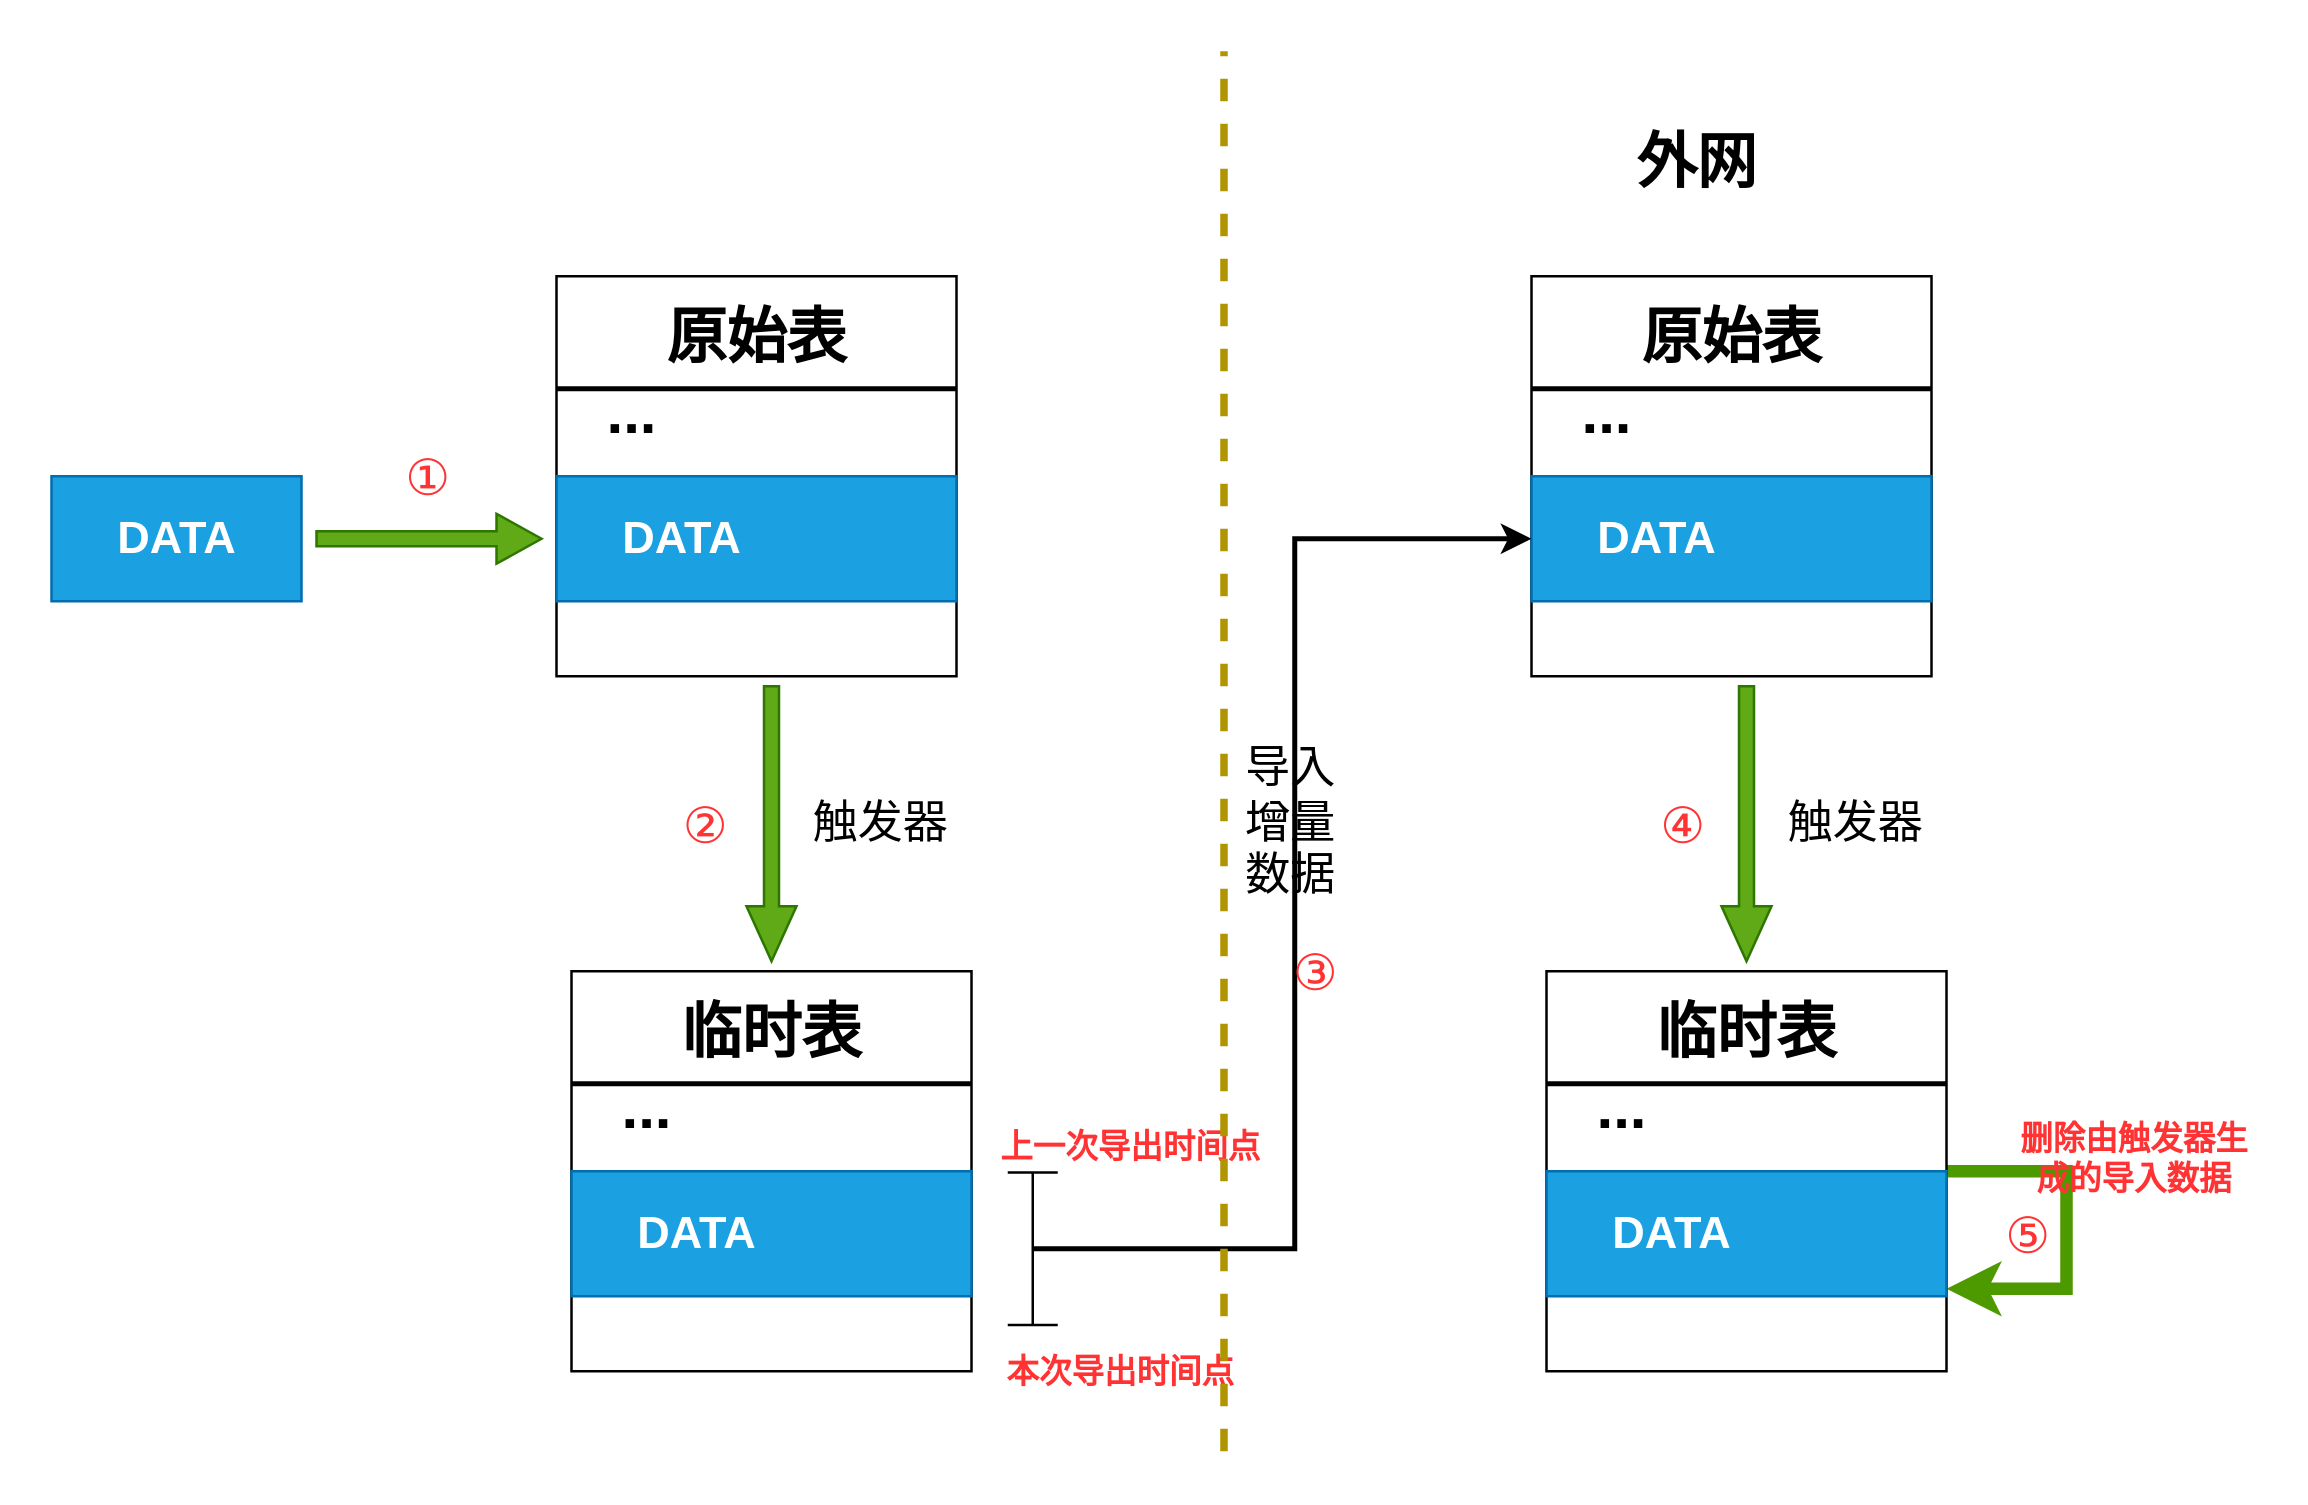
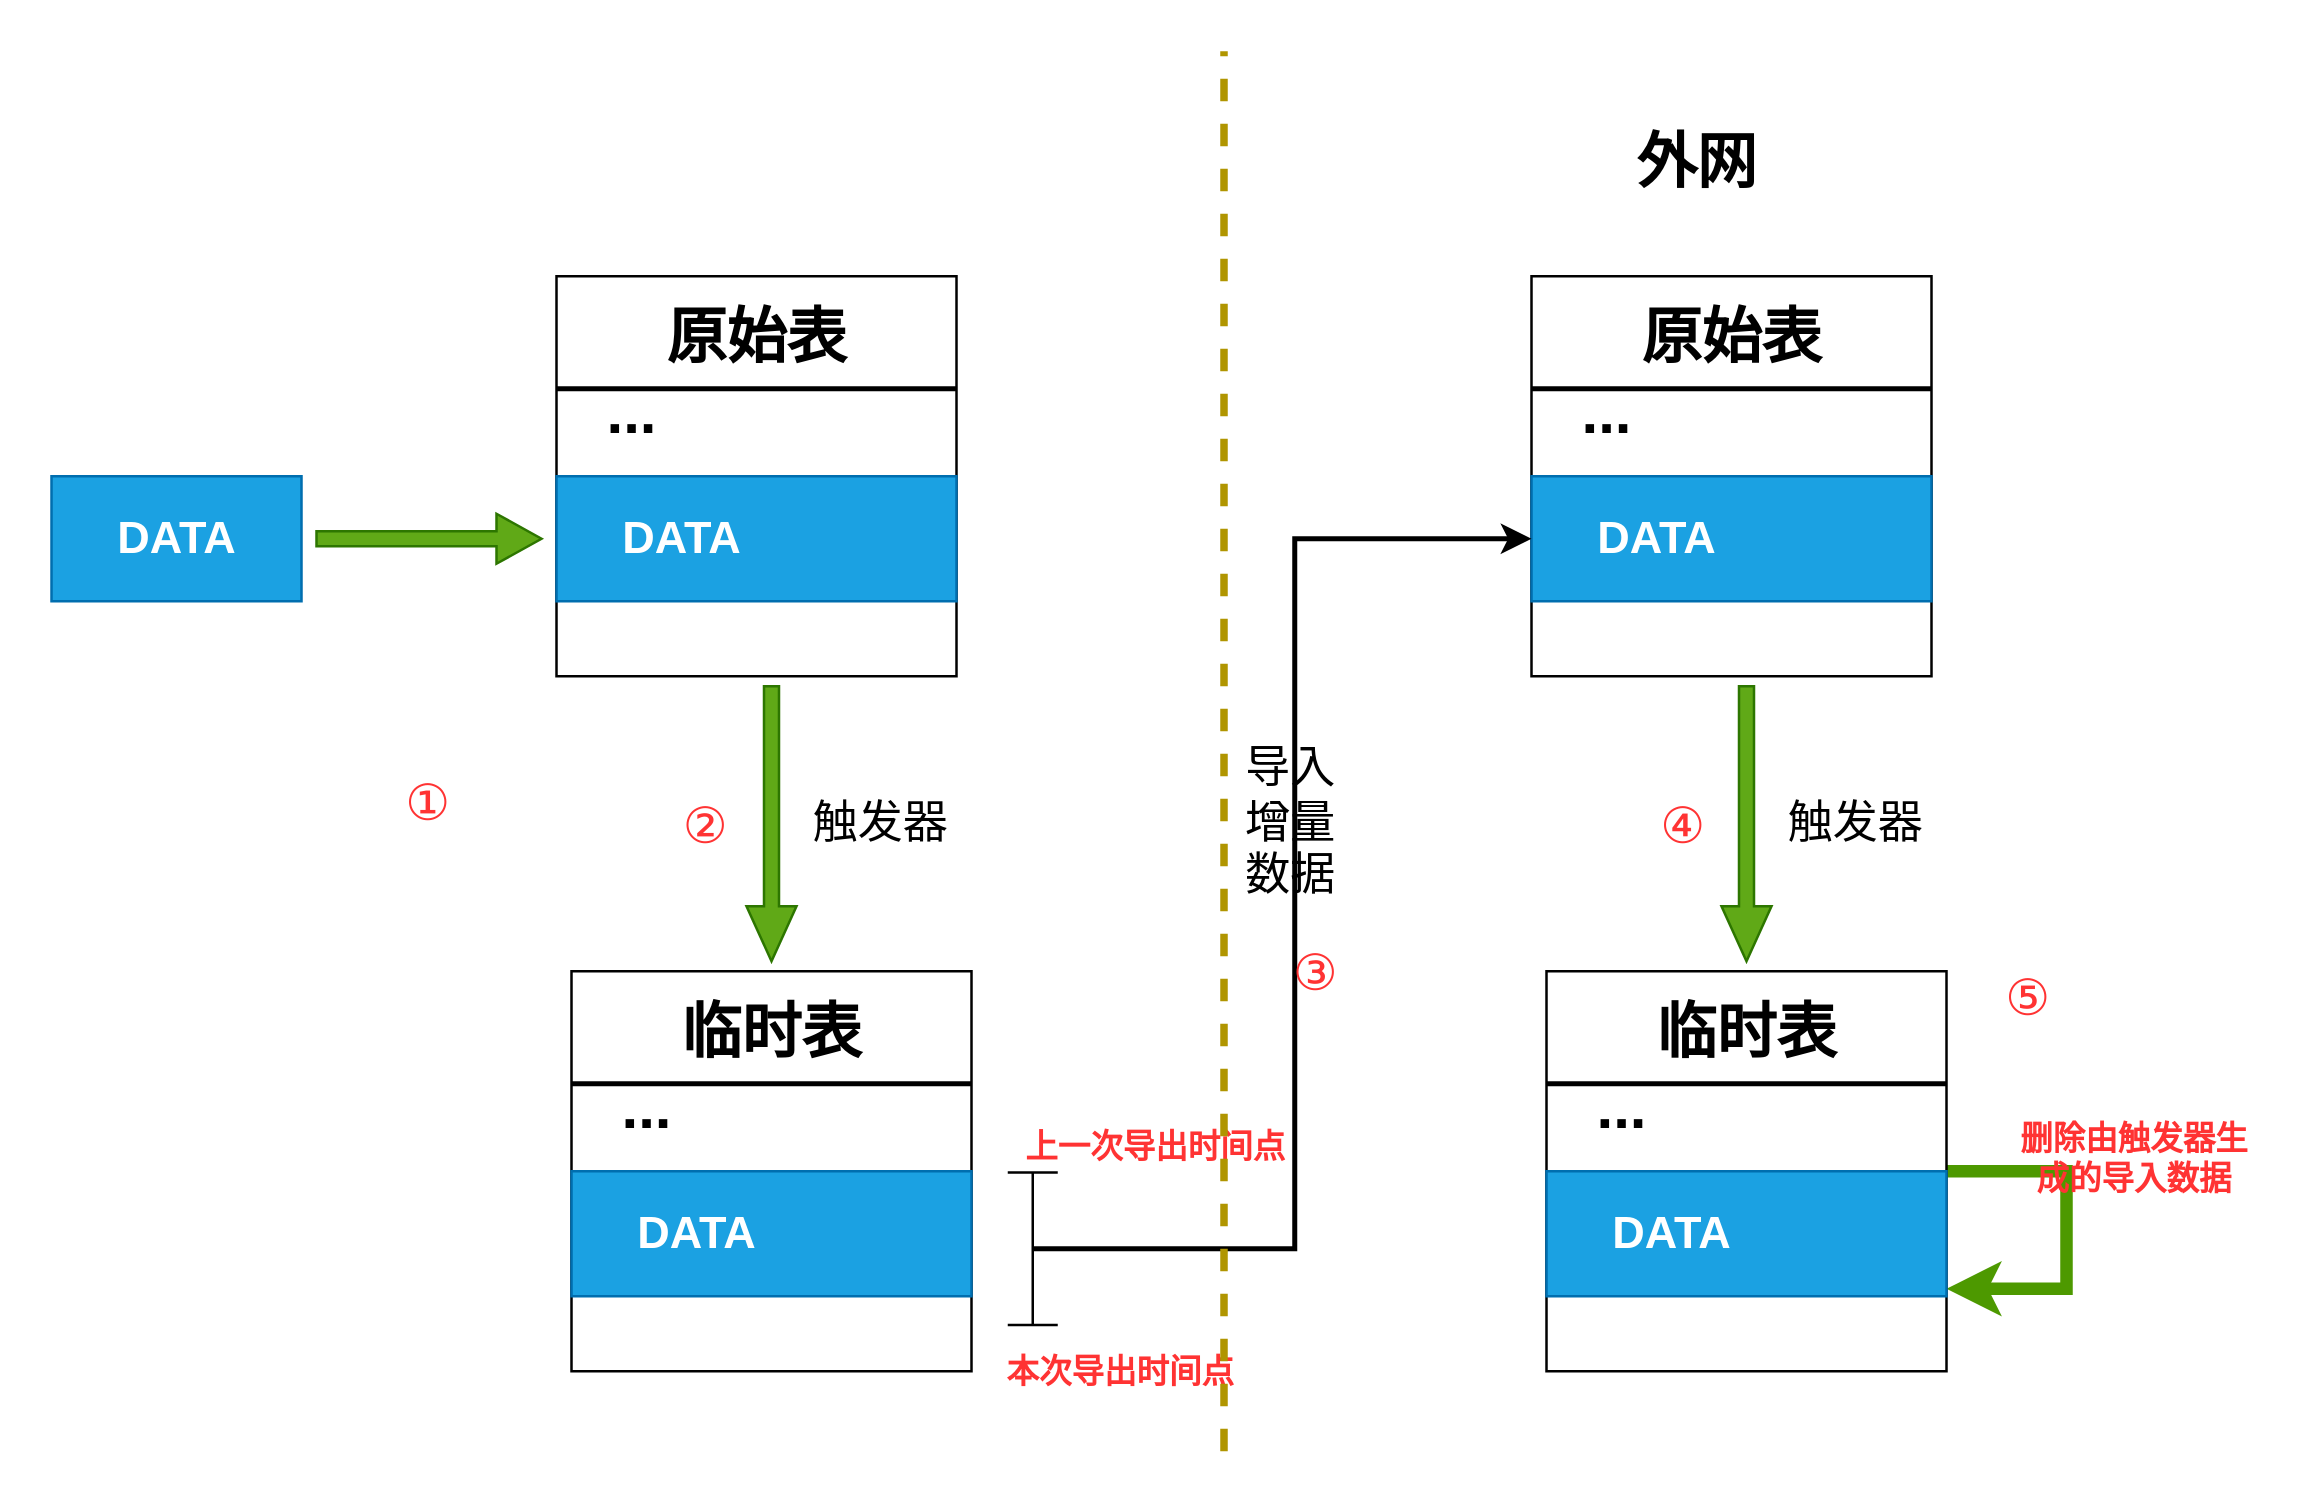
(429, 476) -> (429, 801)
(1131, 1146) -> (1156, 1146)
(2029, 1234) -> (2029, 996)
